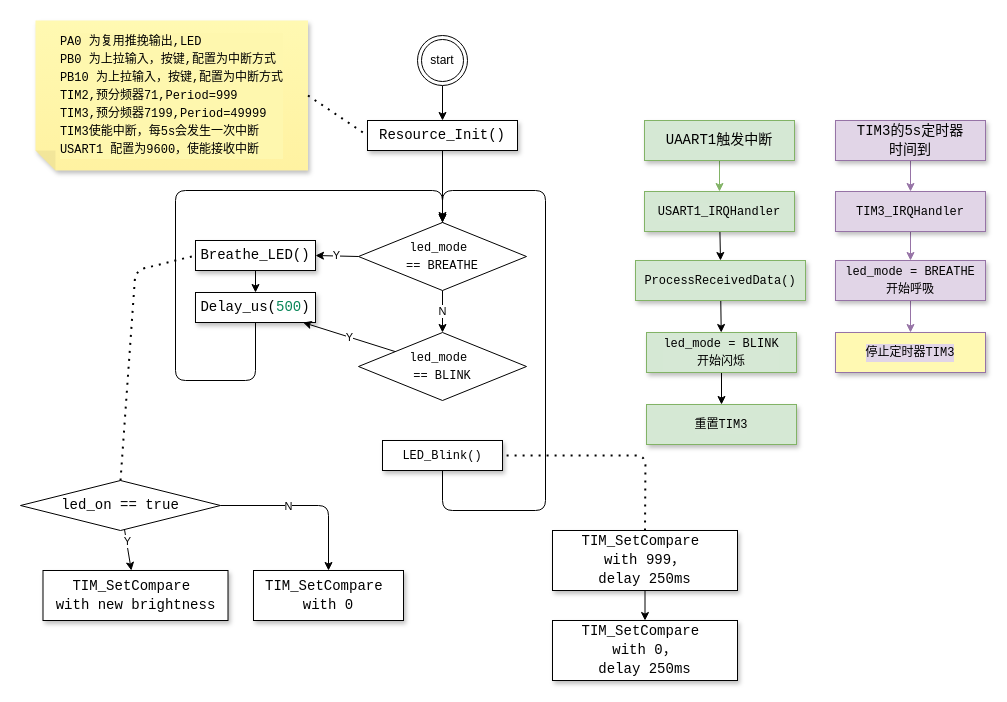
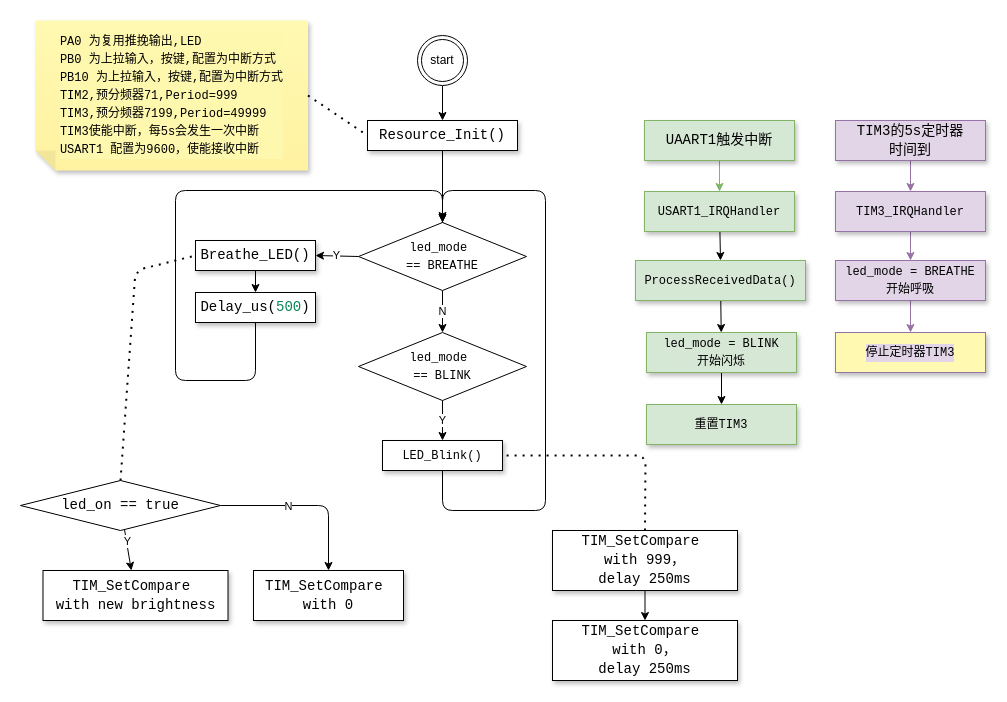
(352, 338) -> (443, 417)
